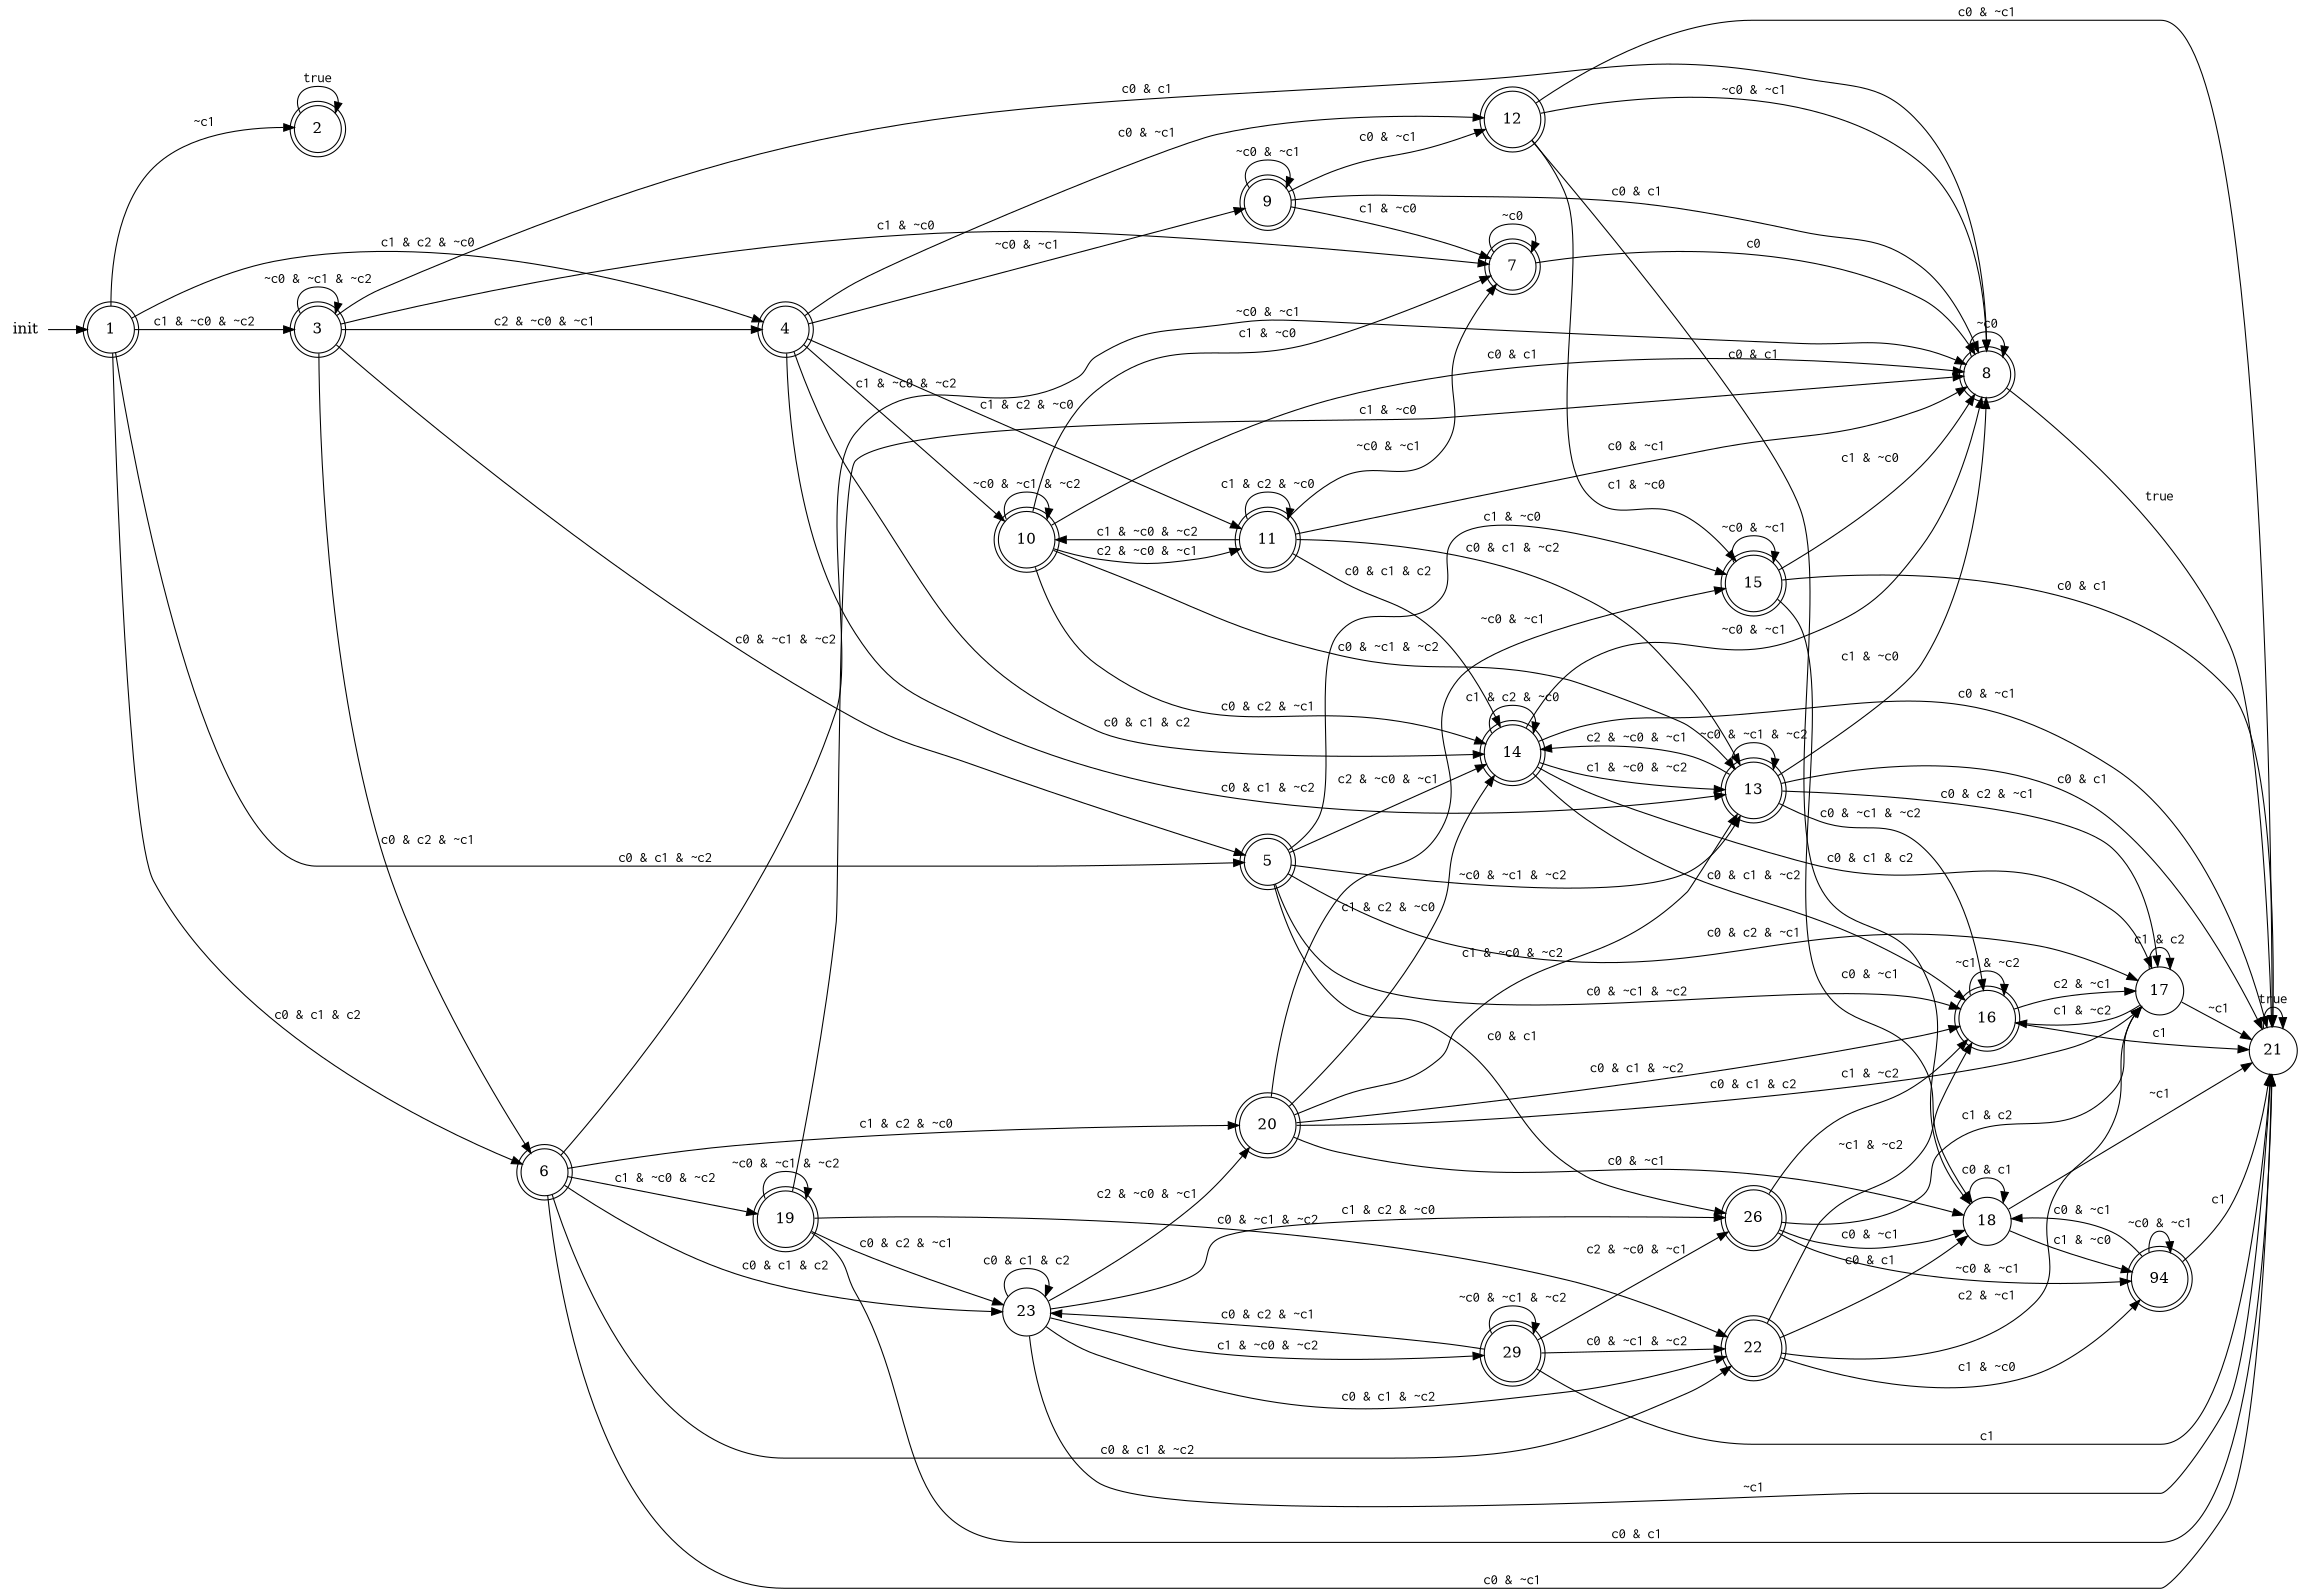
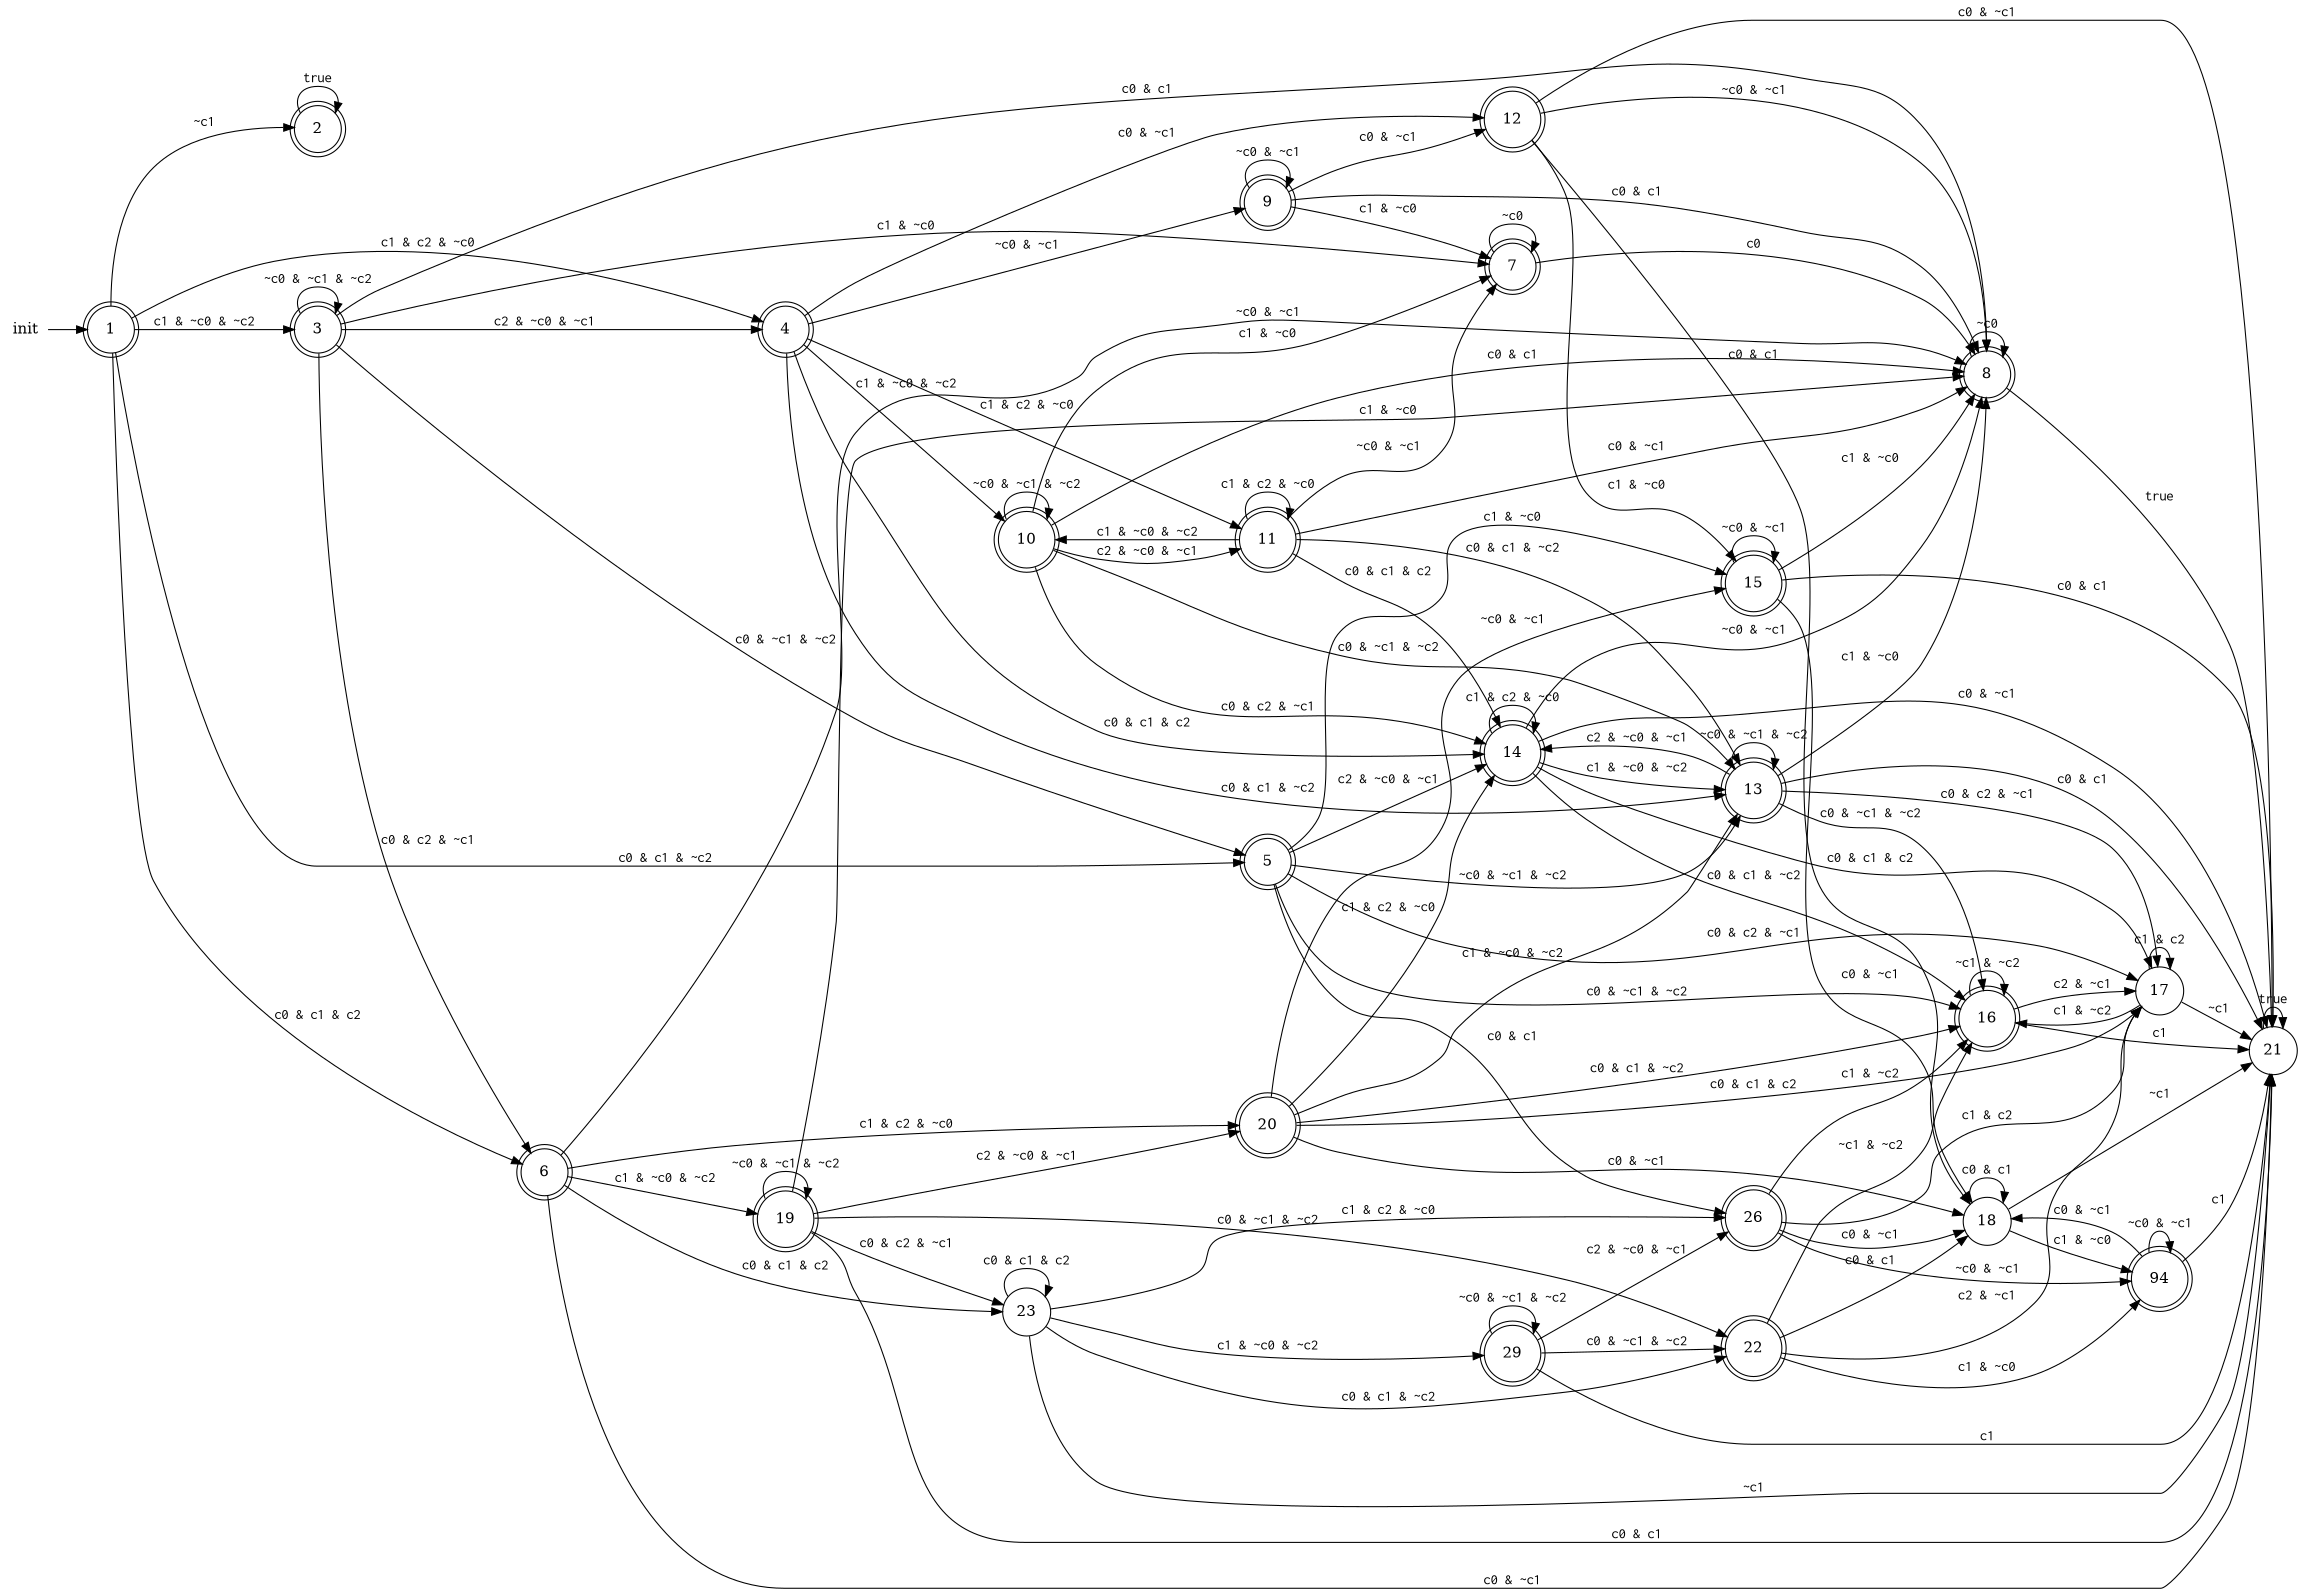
(1152, 1237) -> (1021, 1174)
(1273, 1328) -> none
(1042, 1458) -> none
